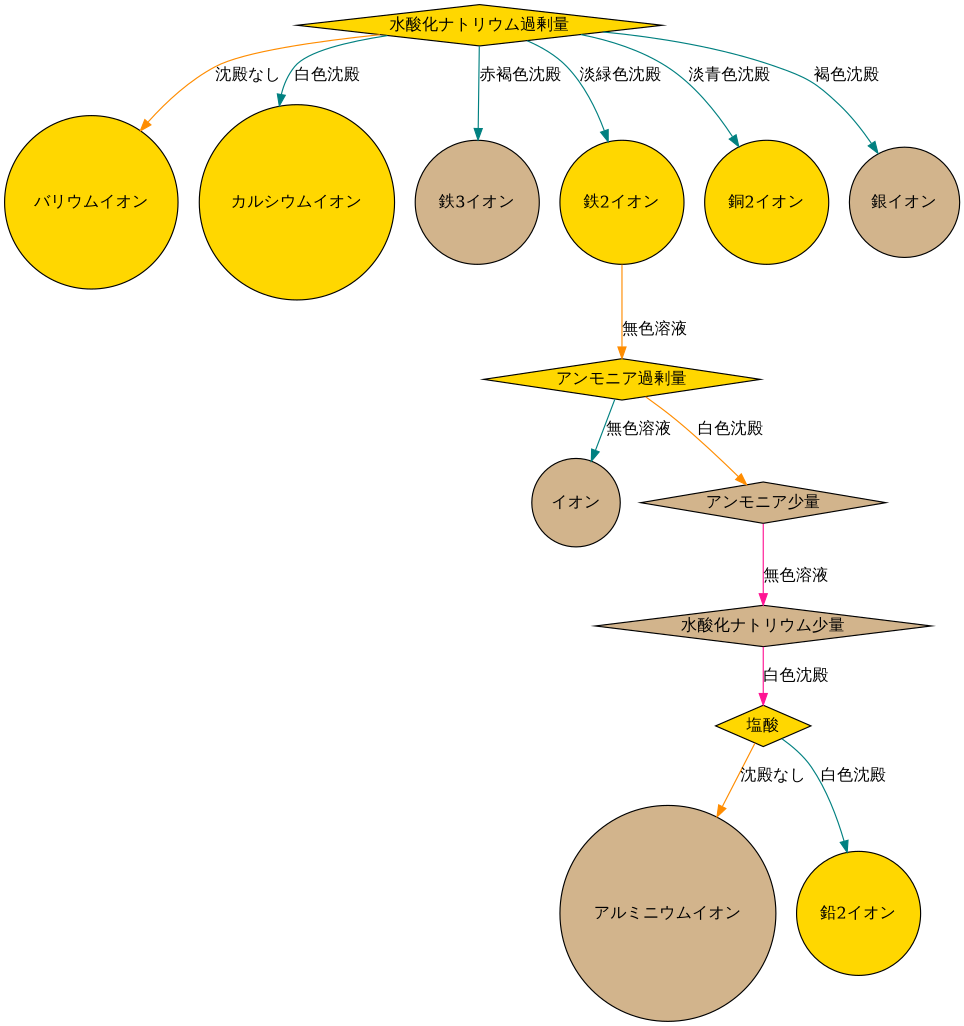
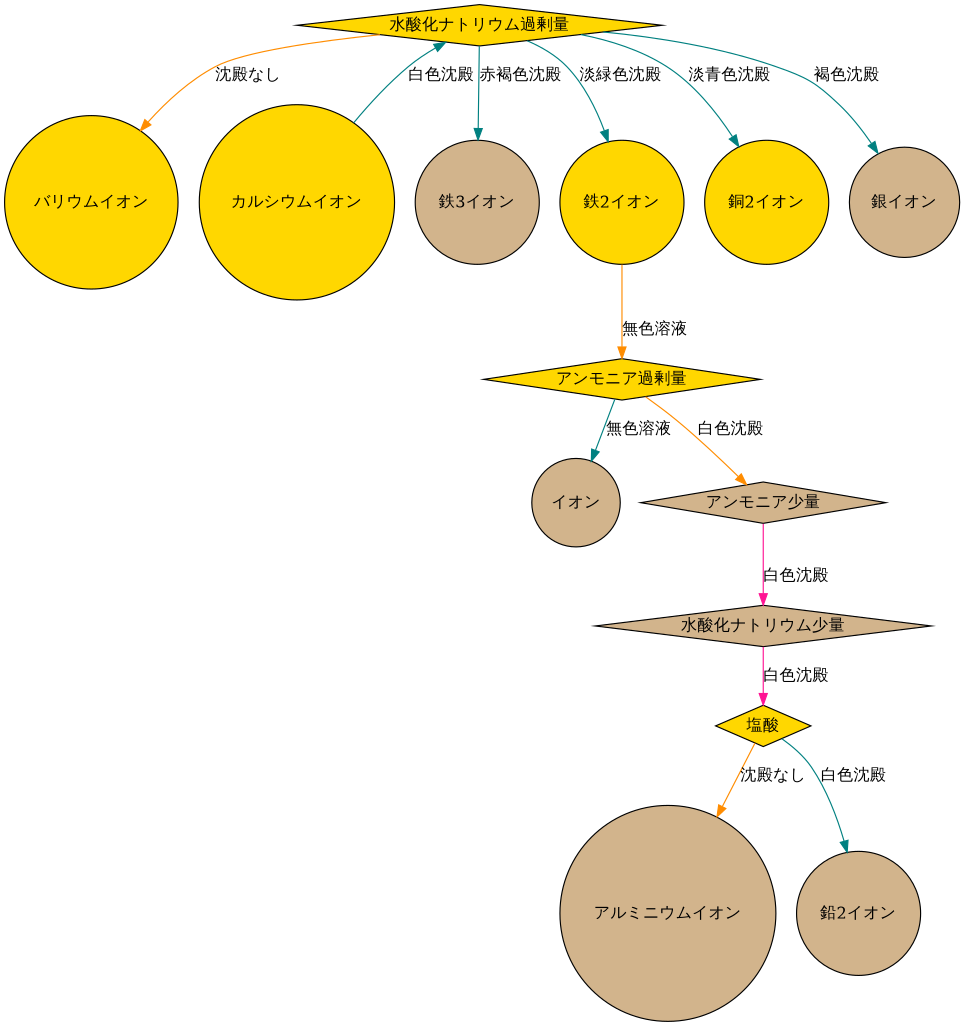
(324, 50) -> (392, 82)
(797, 576) -> (797, 576)
(859, 913) -> (859, 913)
